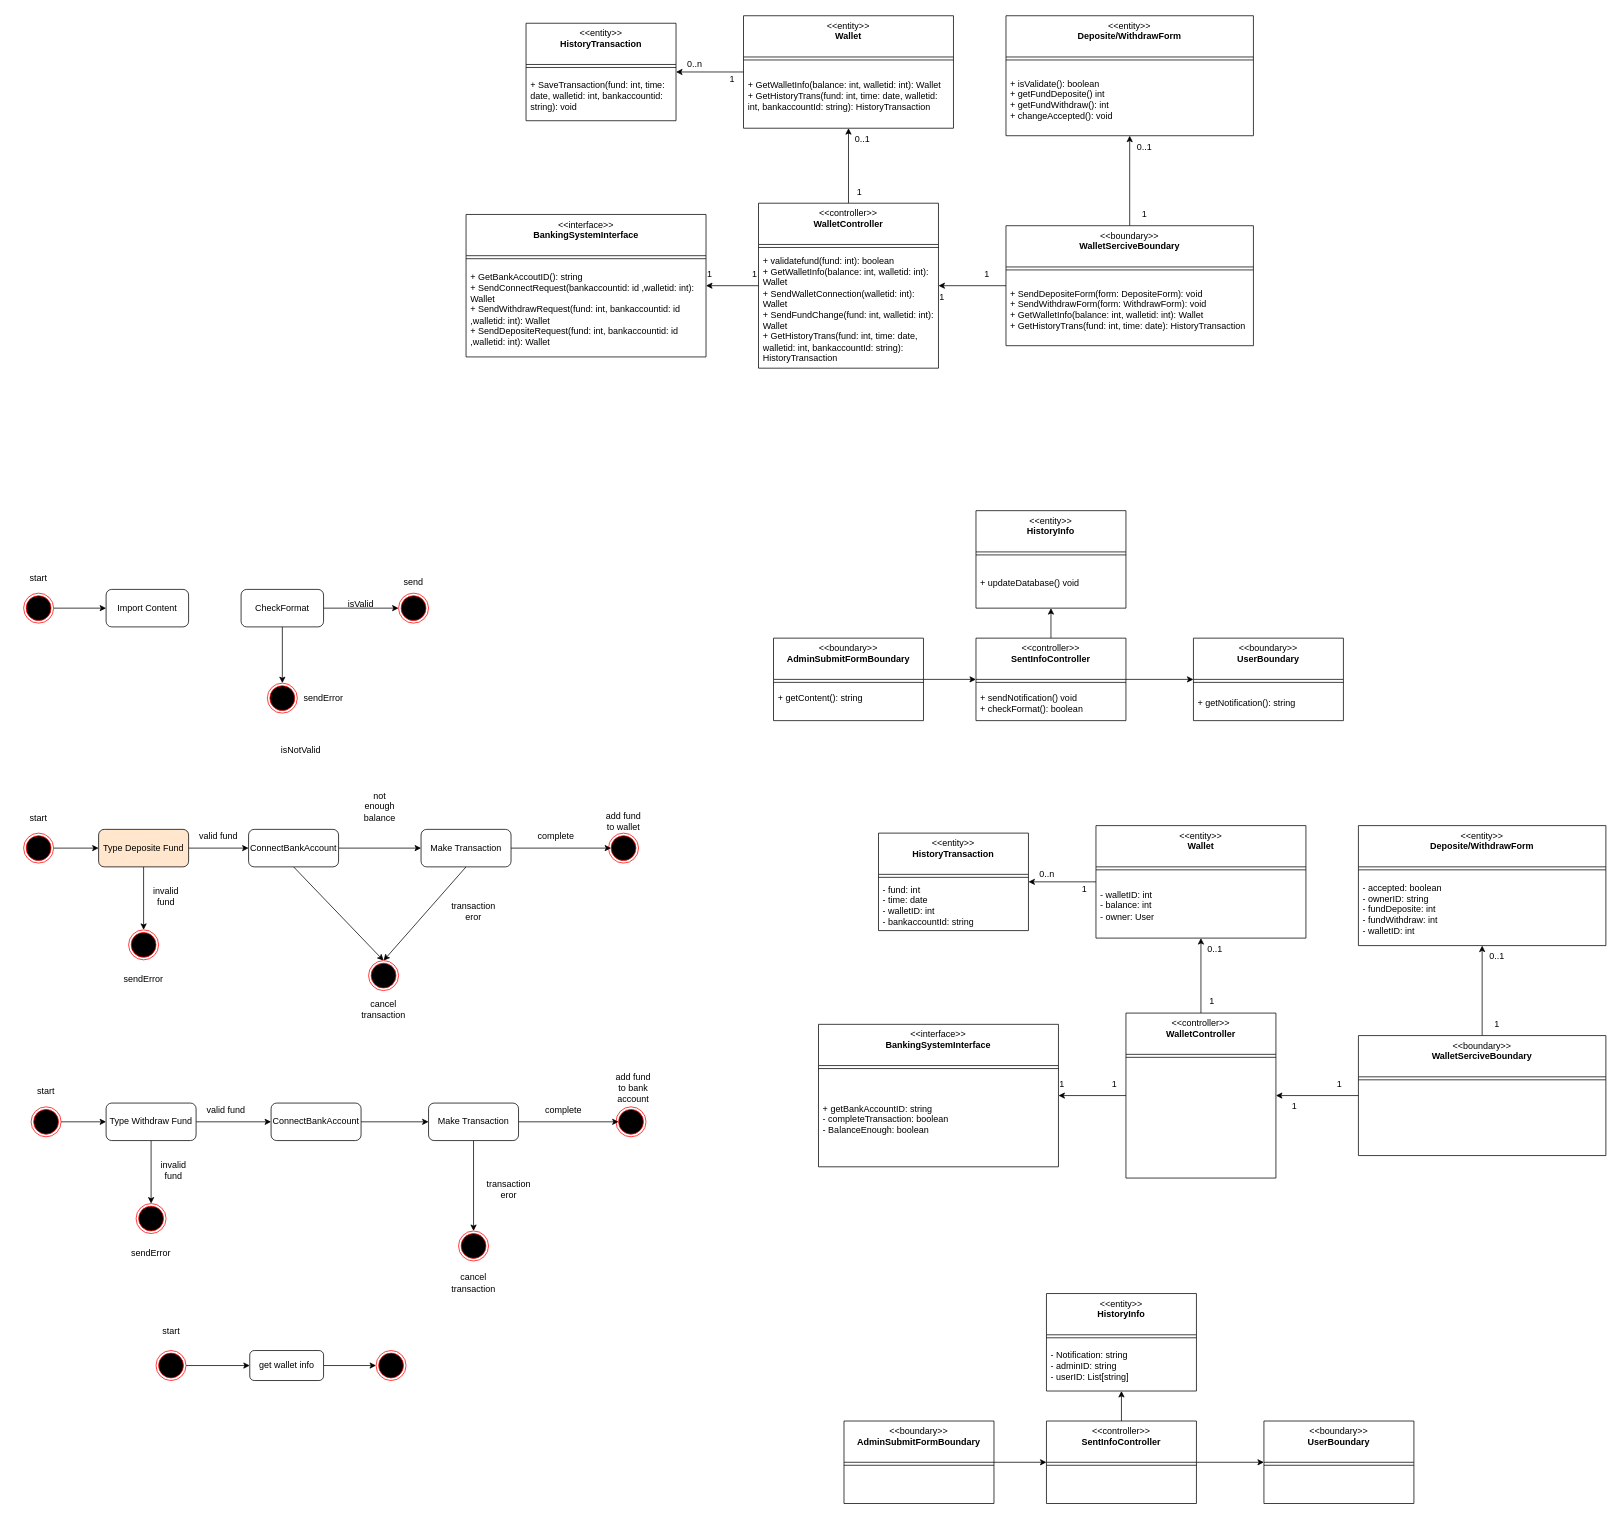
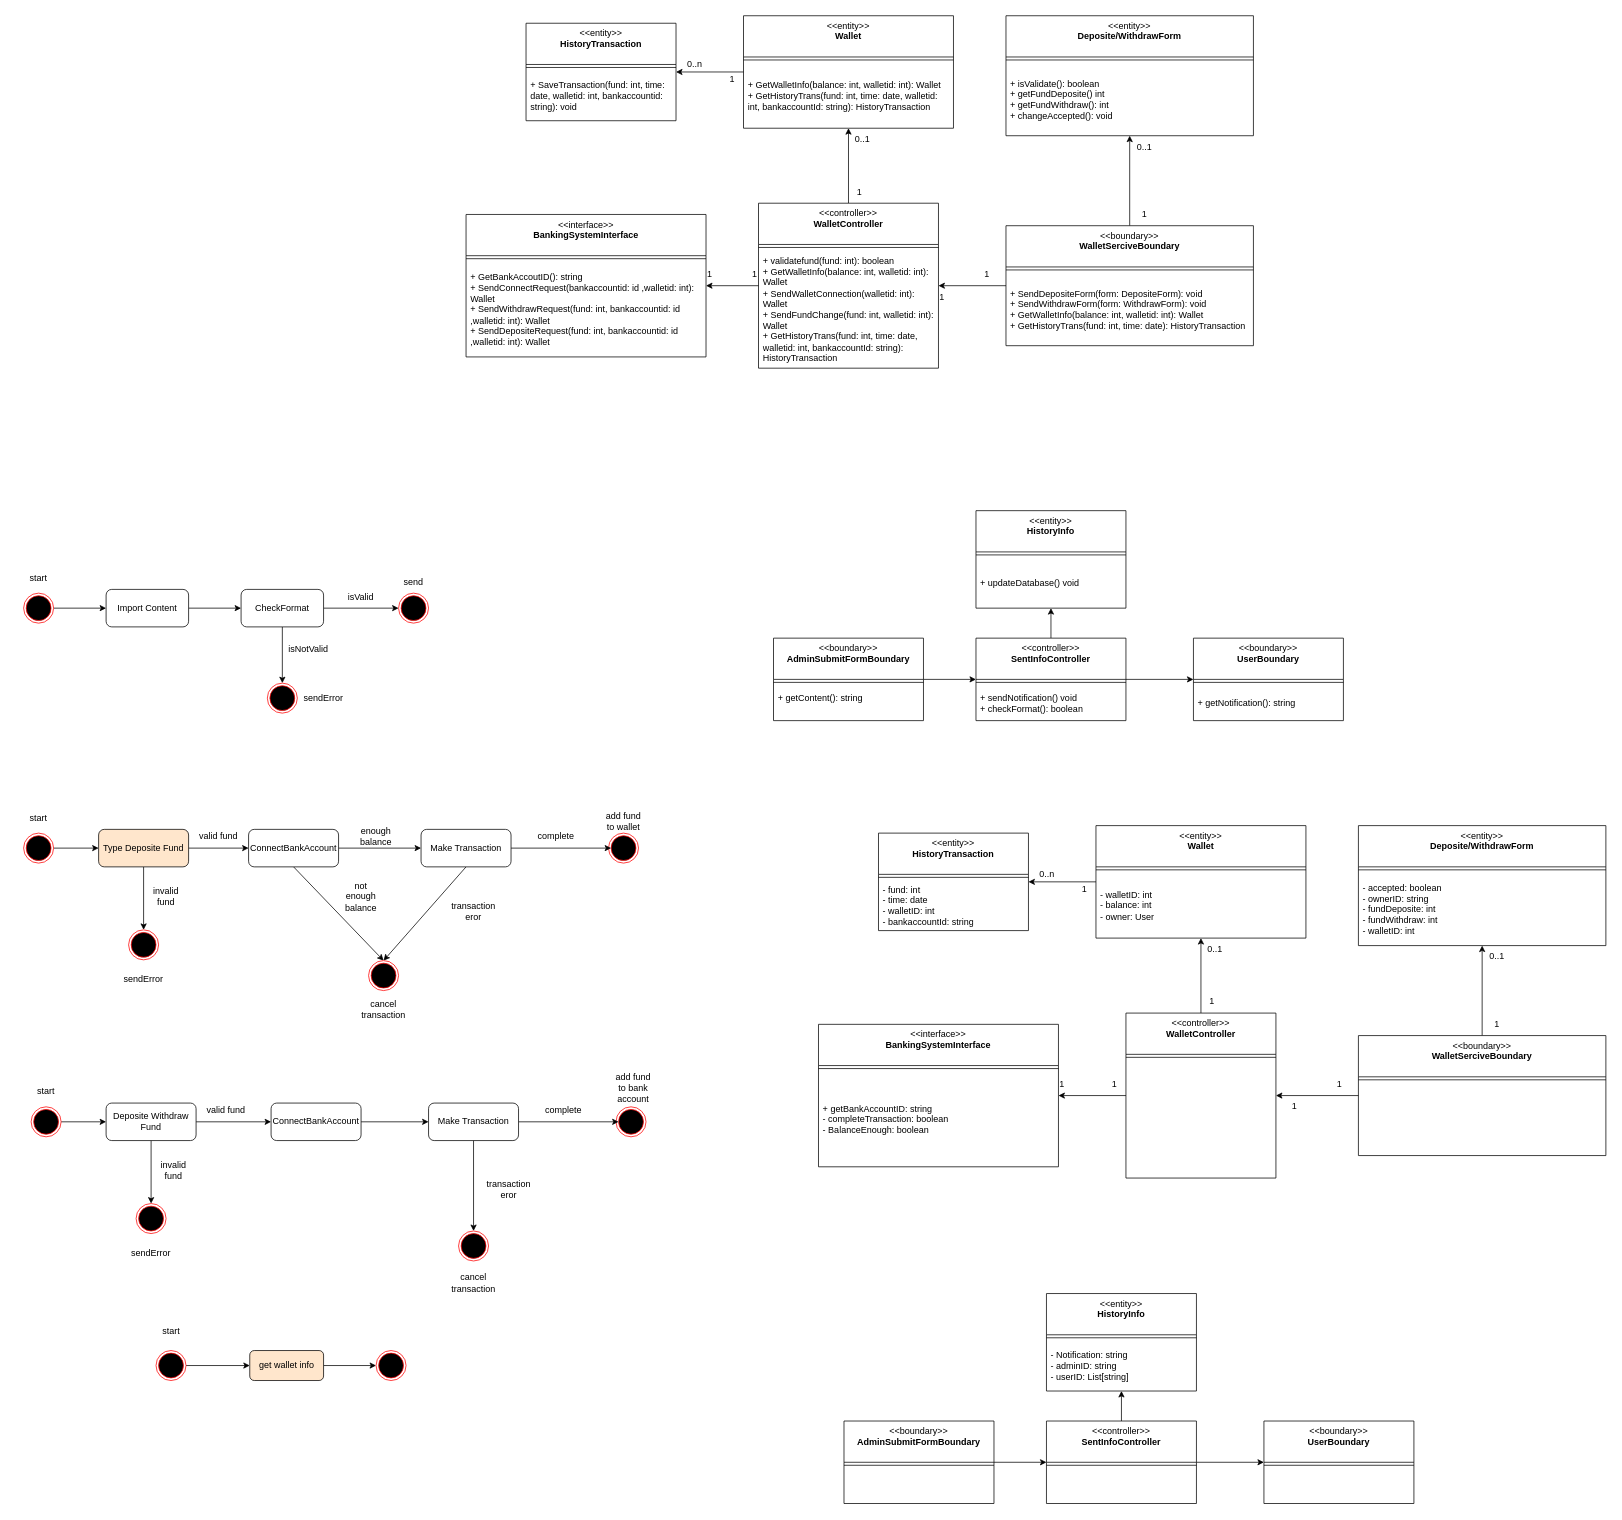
(361, 604) -> (361, 597)
none -> (234, 608)
(301, 750) -> (309, 649)
(380, 807) -> (361, 897)
none -> (376, 837)
(151, 1122) -> (151, 1122)
(287, 1365) -> (287, 1365)
